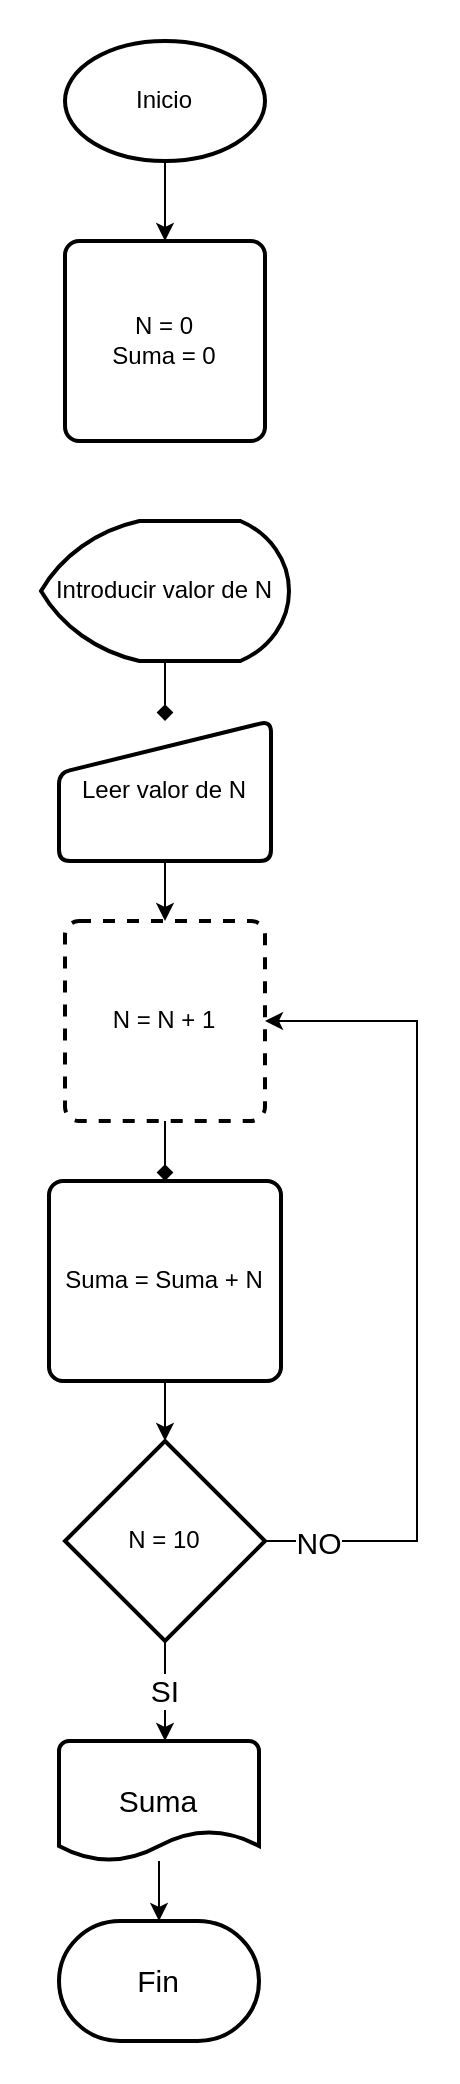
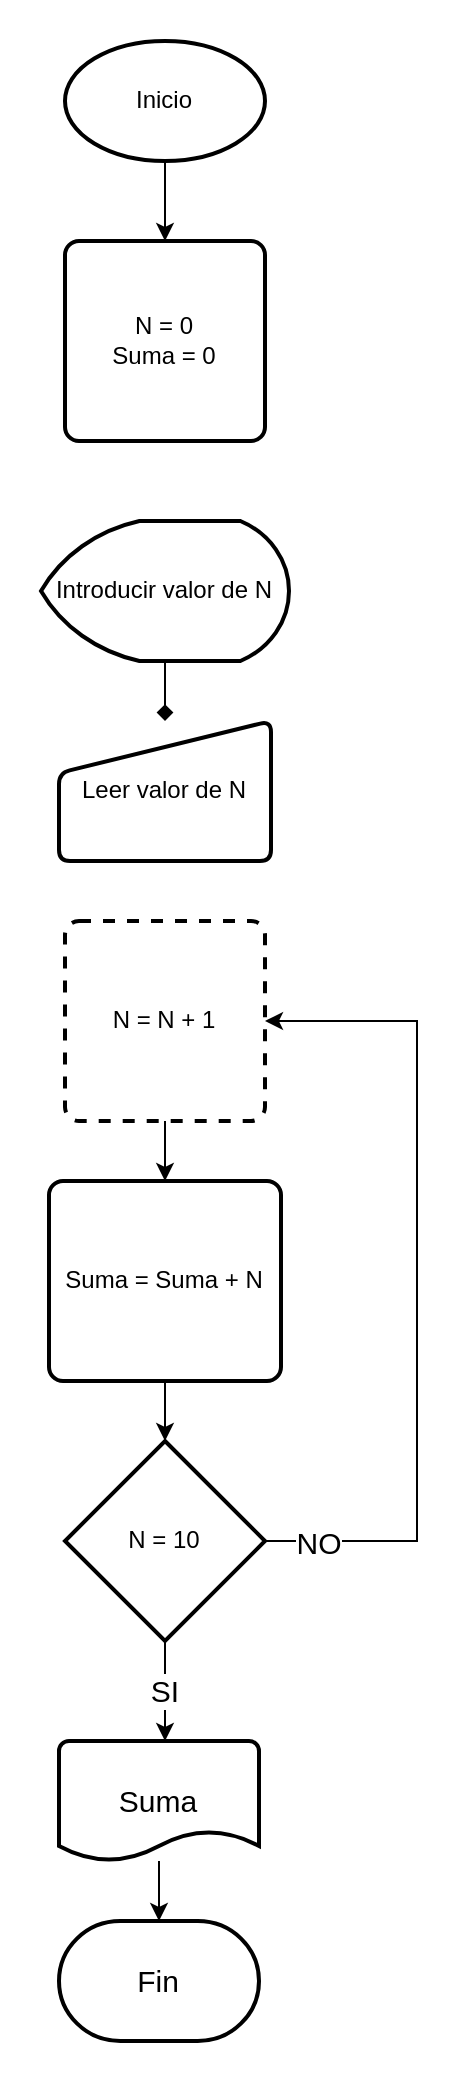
(165, 898) -> none
(165, 1165) -> (165, 1166)
